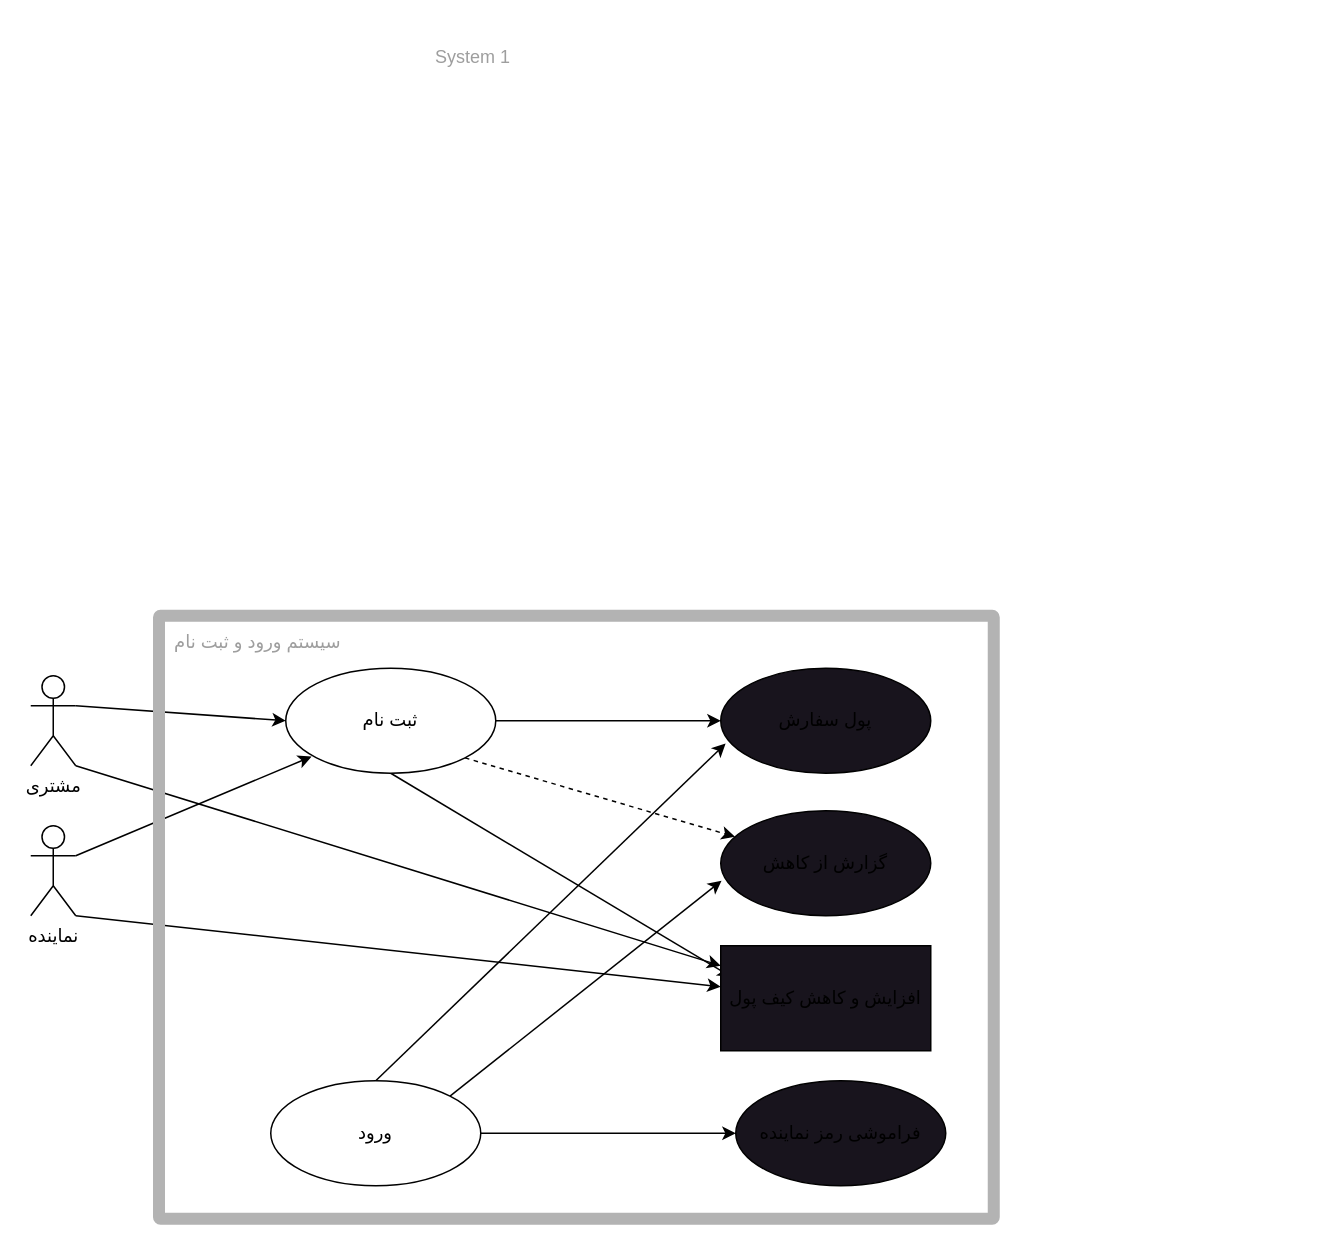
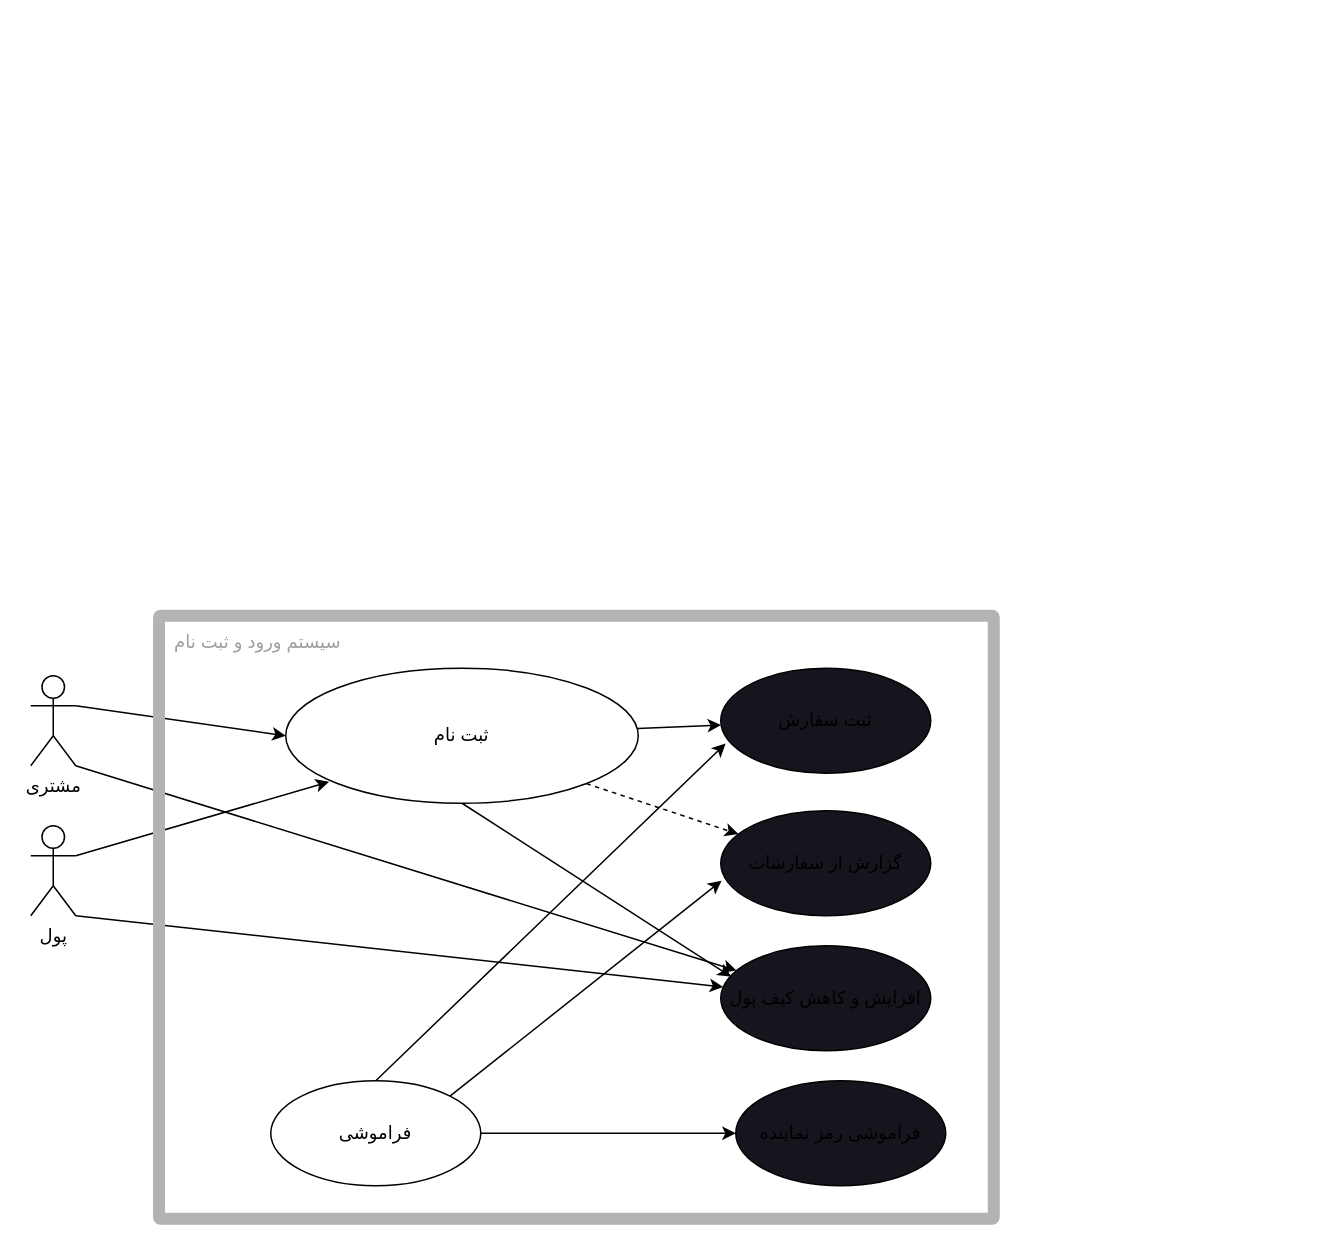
(856, 323) -> none
(391, 721) -> (462, 736)
(826, 721) -> (826, 721)
(826, 863) -> (826, 863)
(54, 937) -> (54, 937)
(826, 998) -> (826, 998)
(376, 1133) -> (376, 1133)
